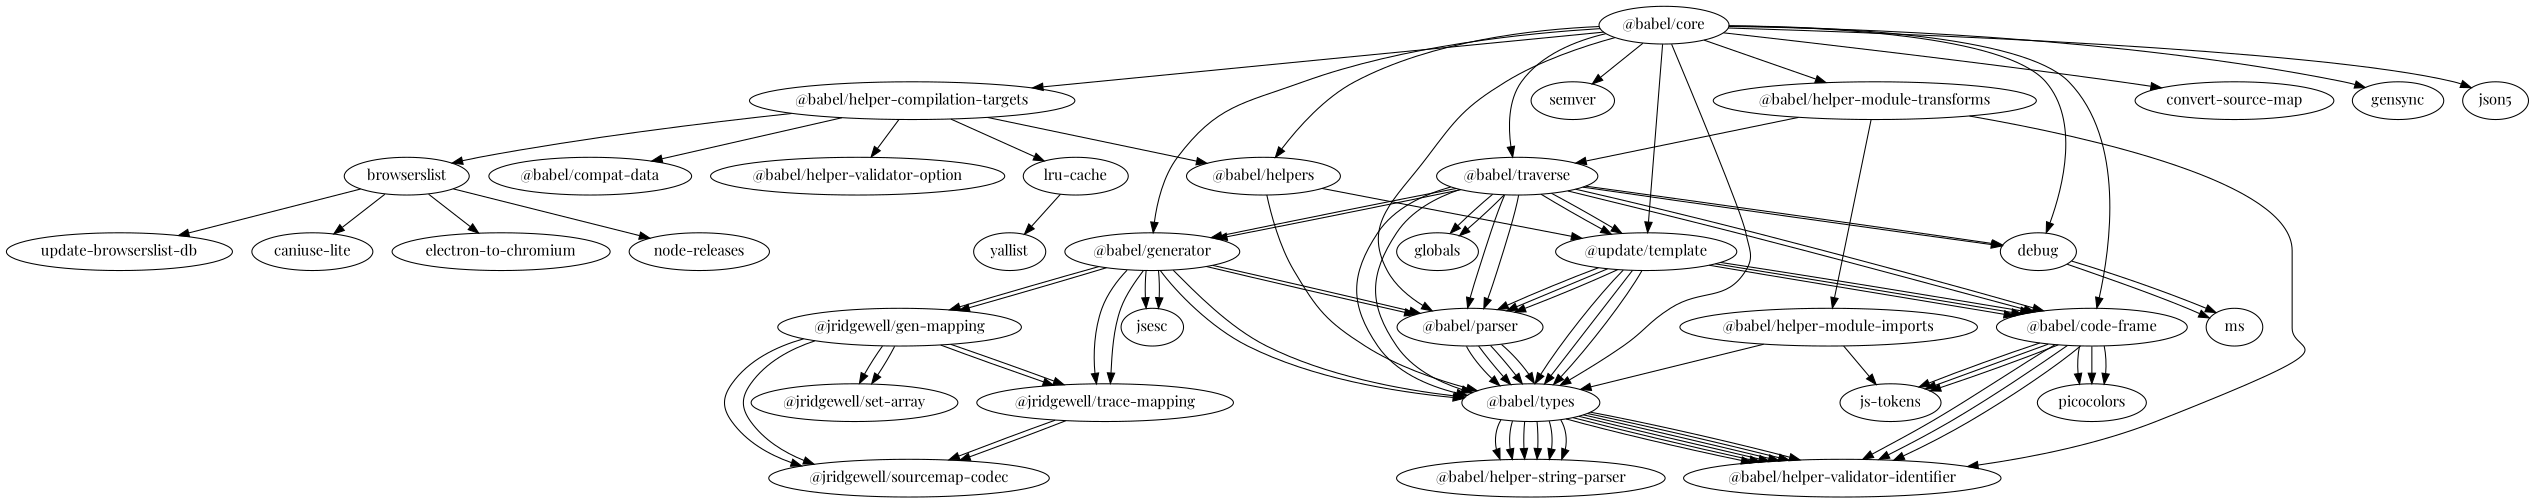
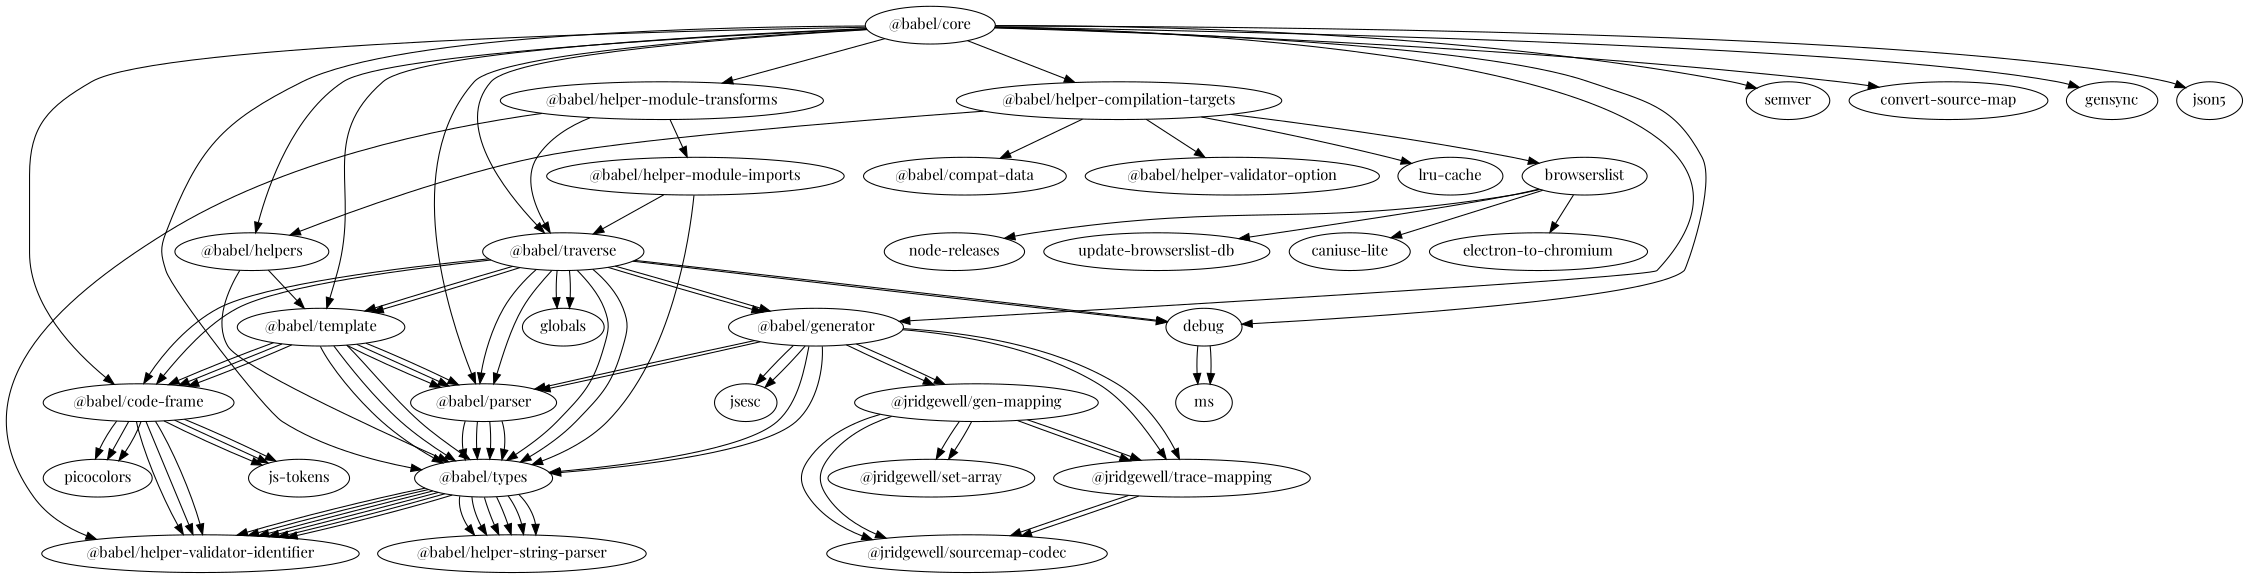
(1010, 252) -> none
(1646, 252) -> (321, 327)
(1856, 361) -> (633, 212)
